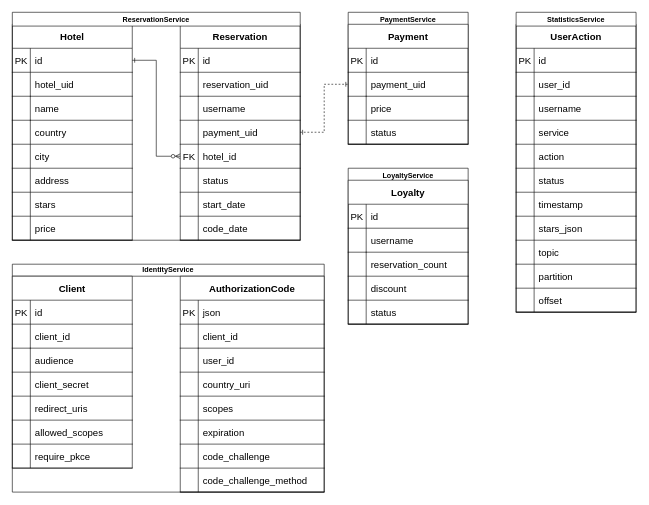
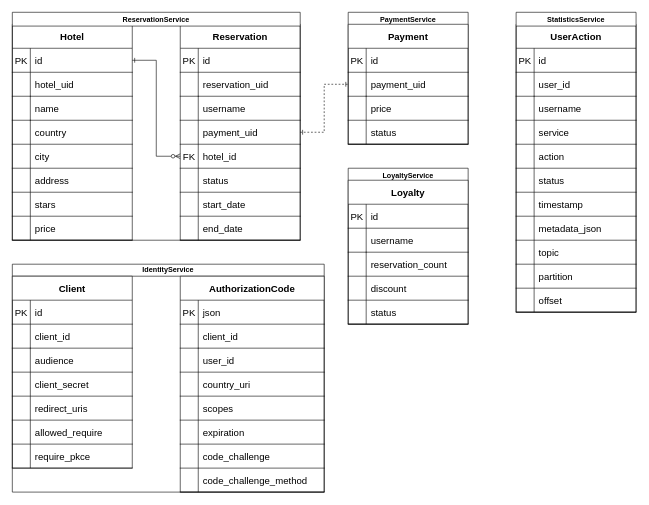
(227, 229) -> (224, 229)
(566, 229) -> (574, 229)
(70, 433) -> (71, 433)
